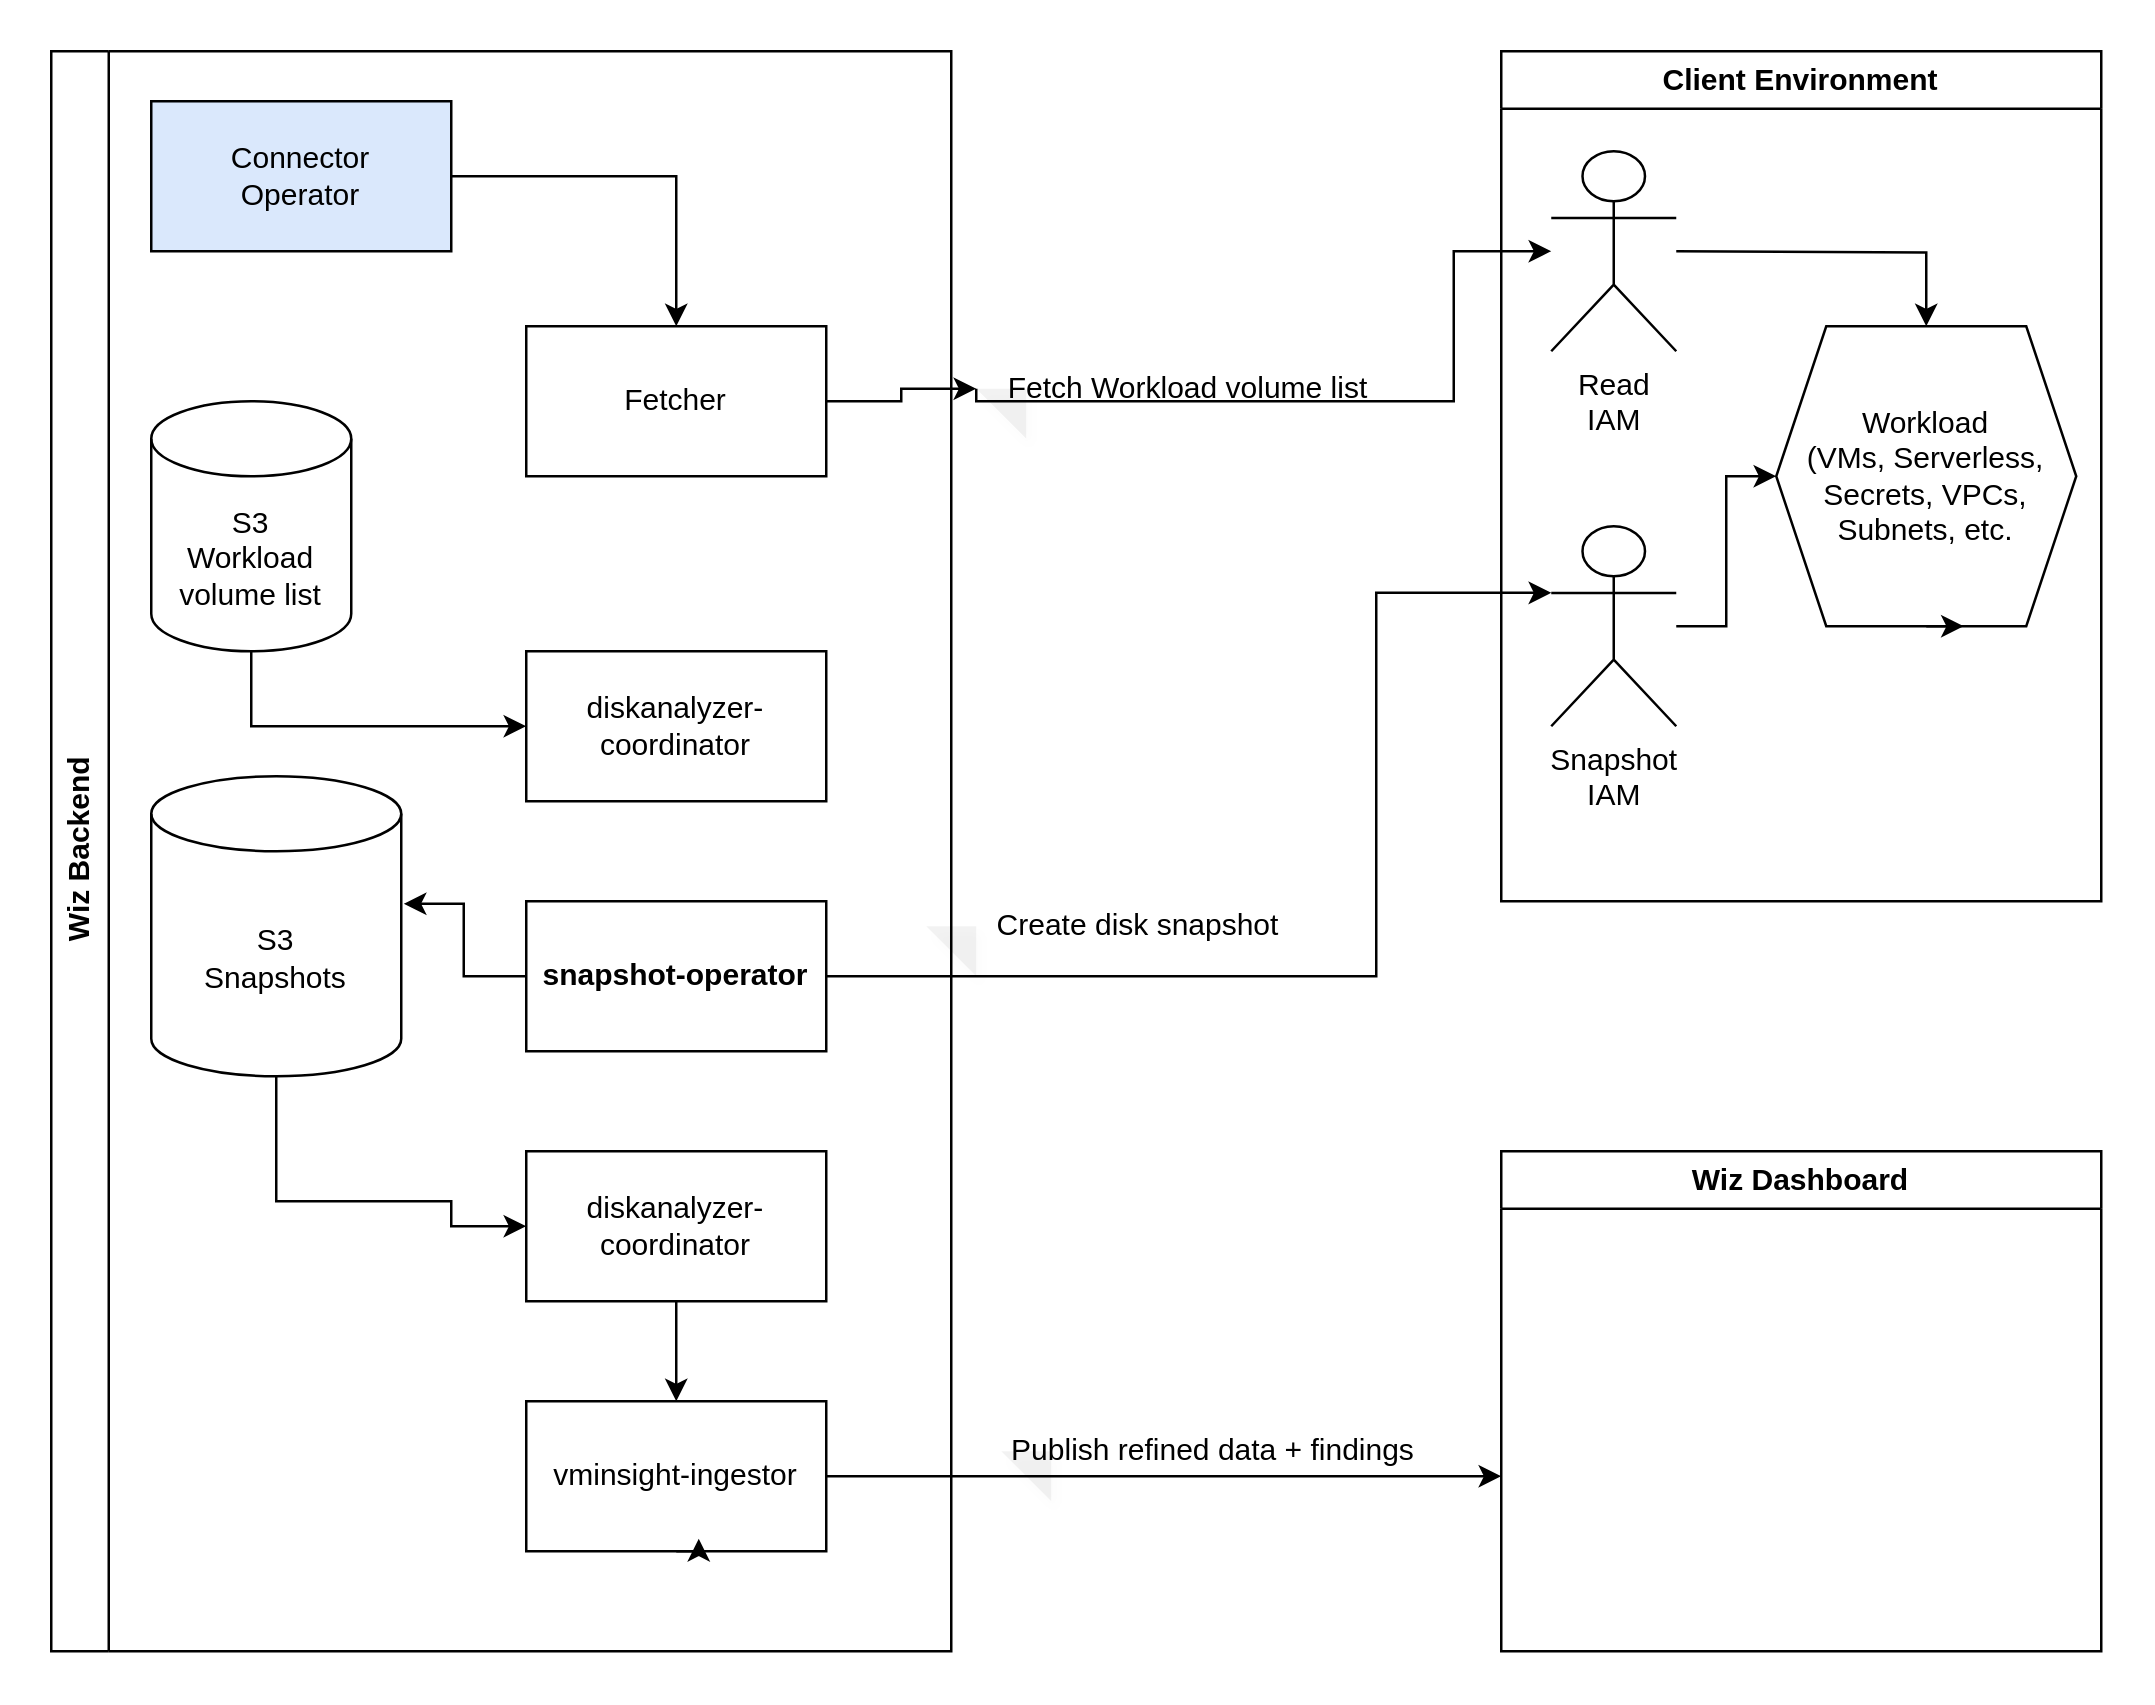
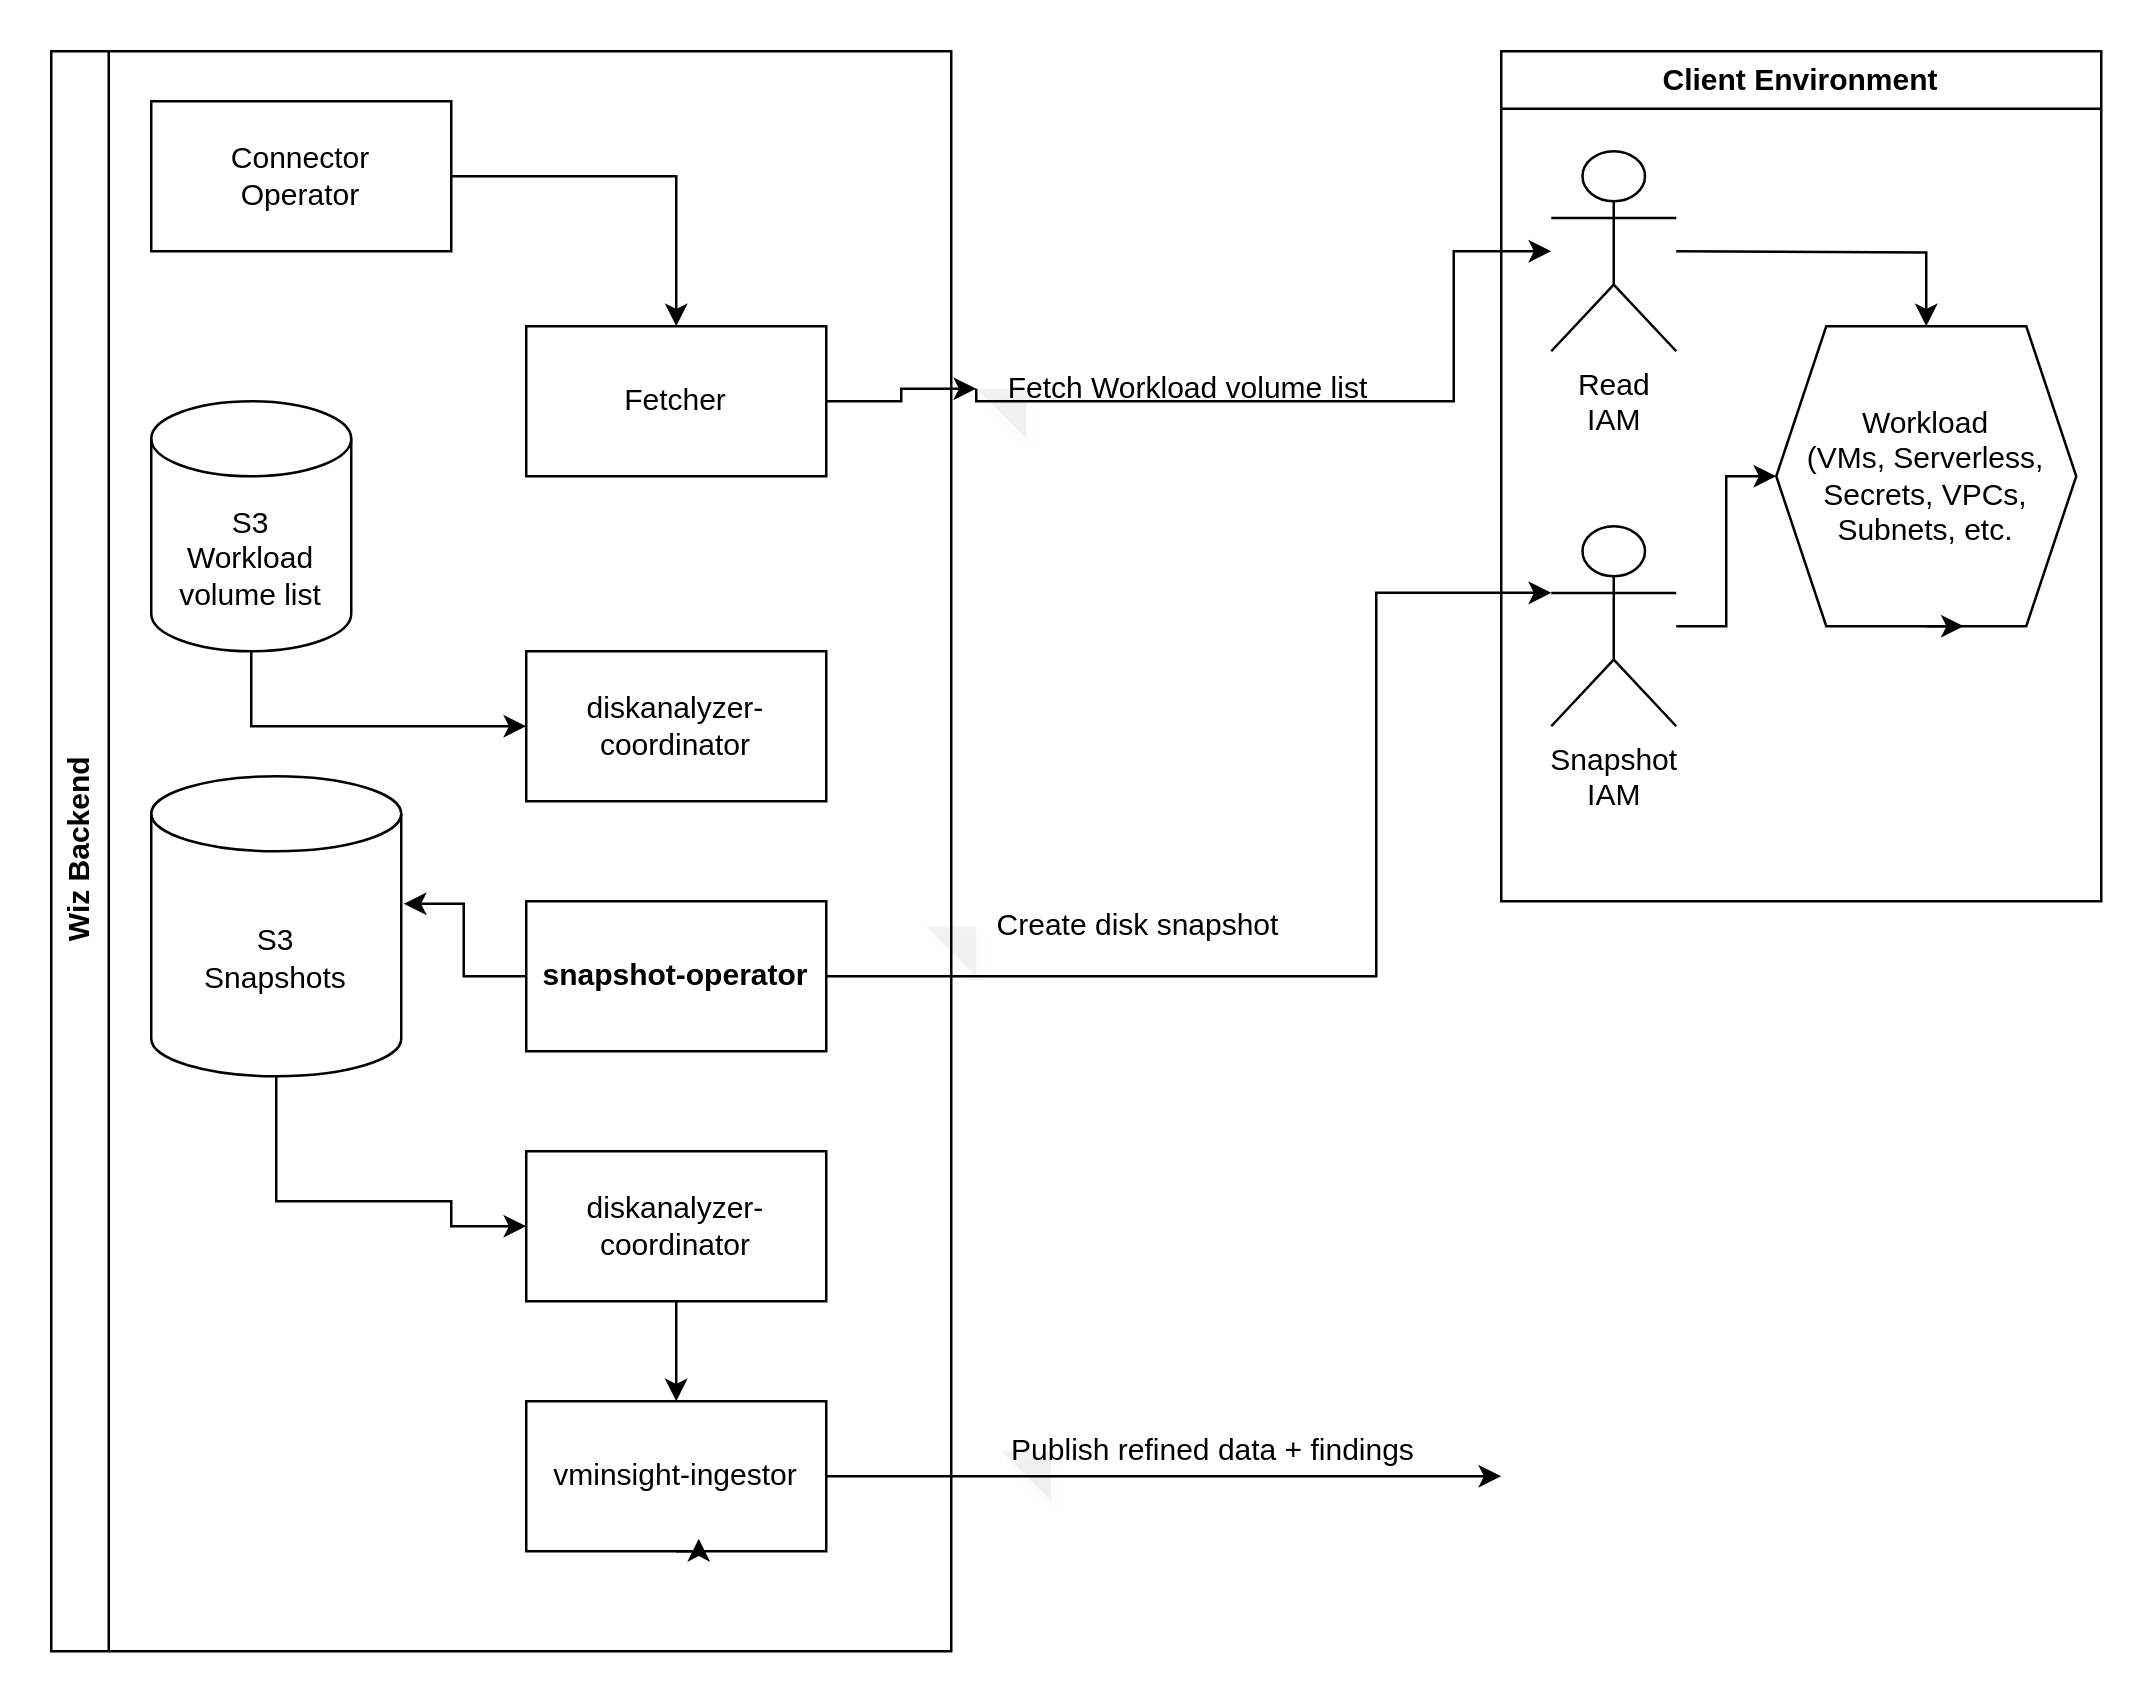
(301, 176) -> (301, 176)
(1801, 1401) -> none
